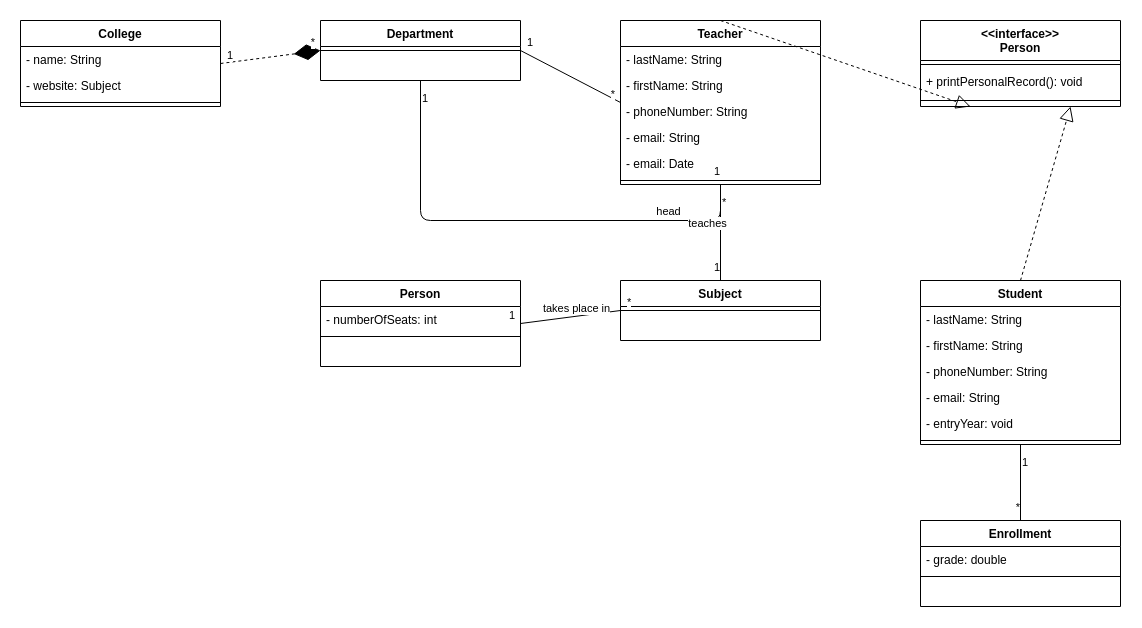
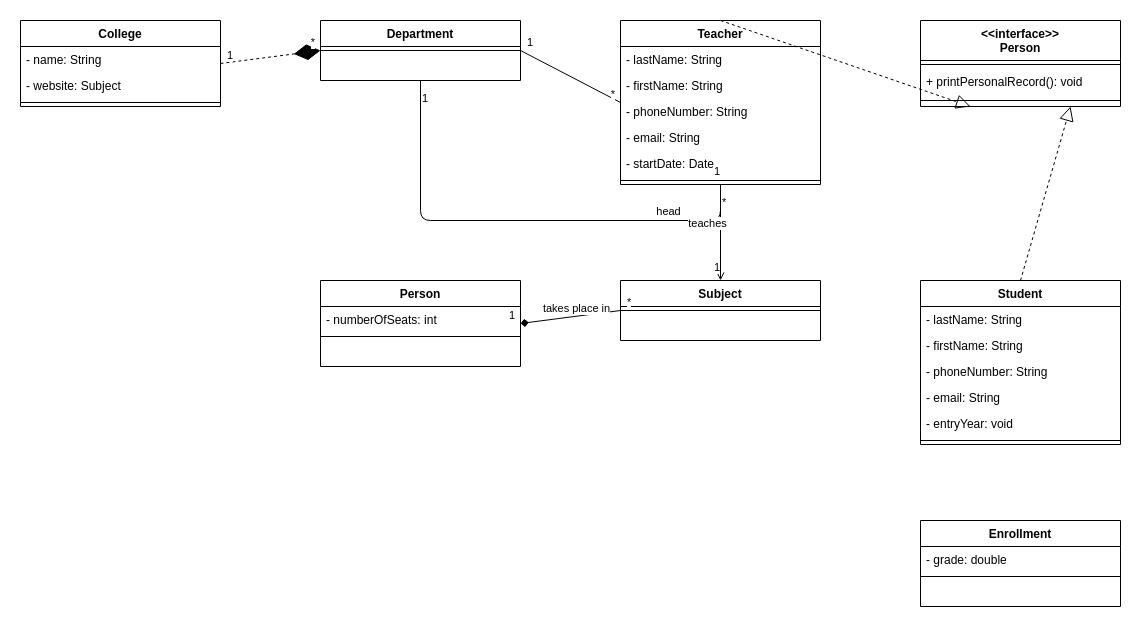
(662, 164) -> (678, 164)
(721, 275) -> (721, 275)
(526, 323) -> (529, 322)
(1021, 483) -> none
